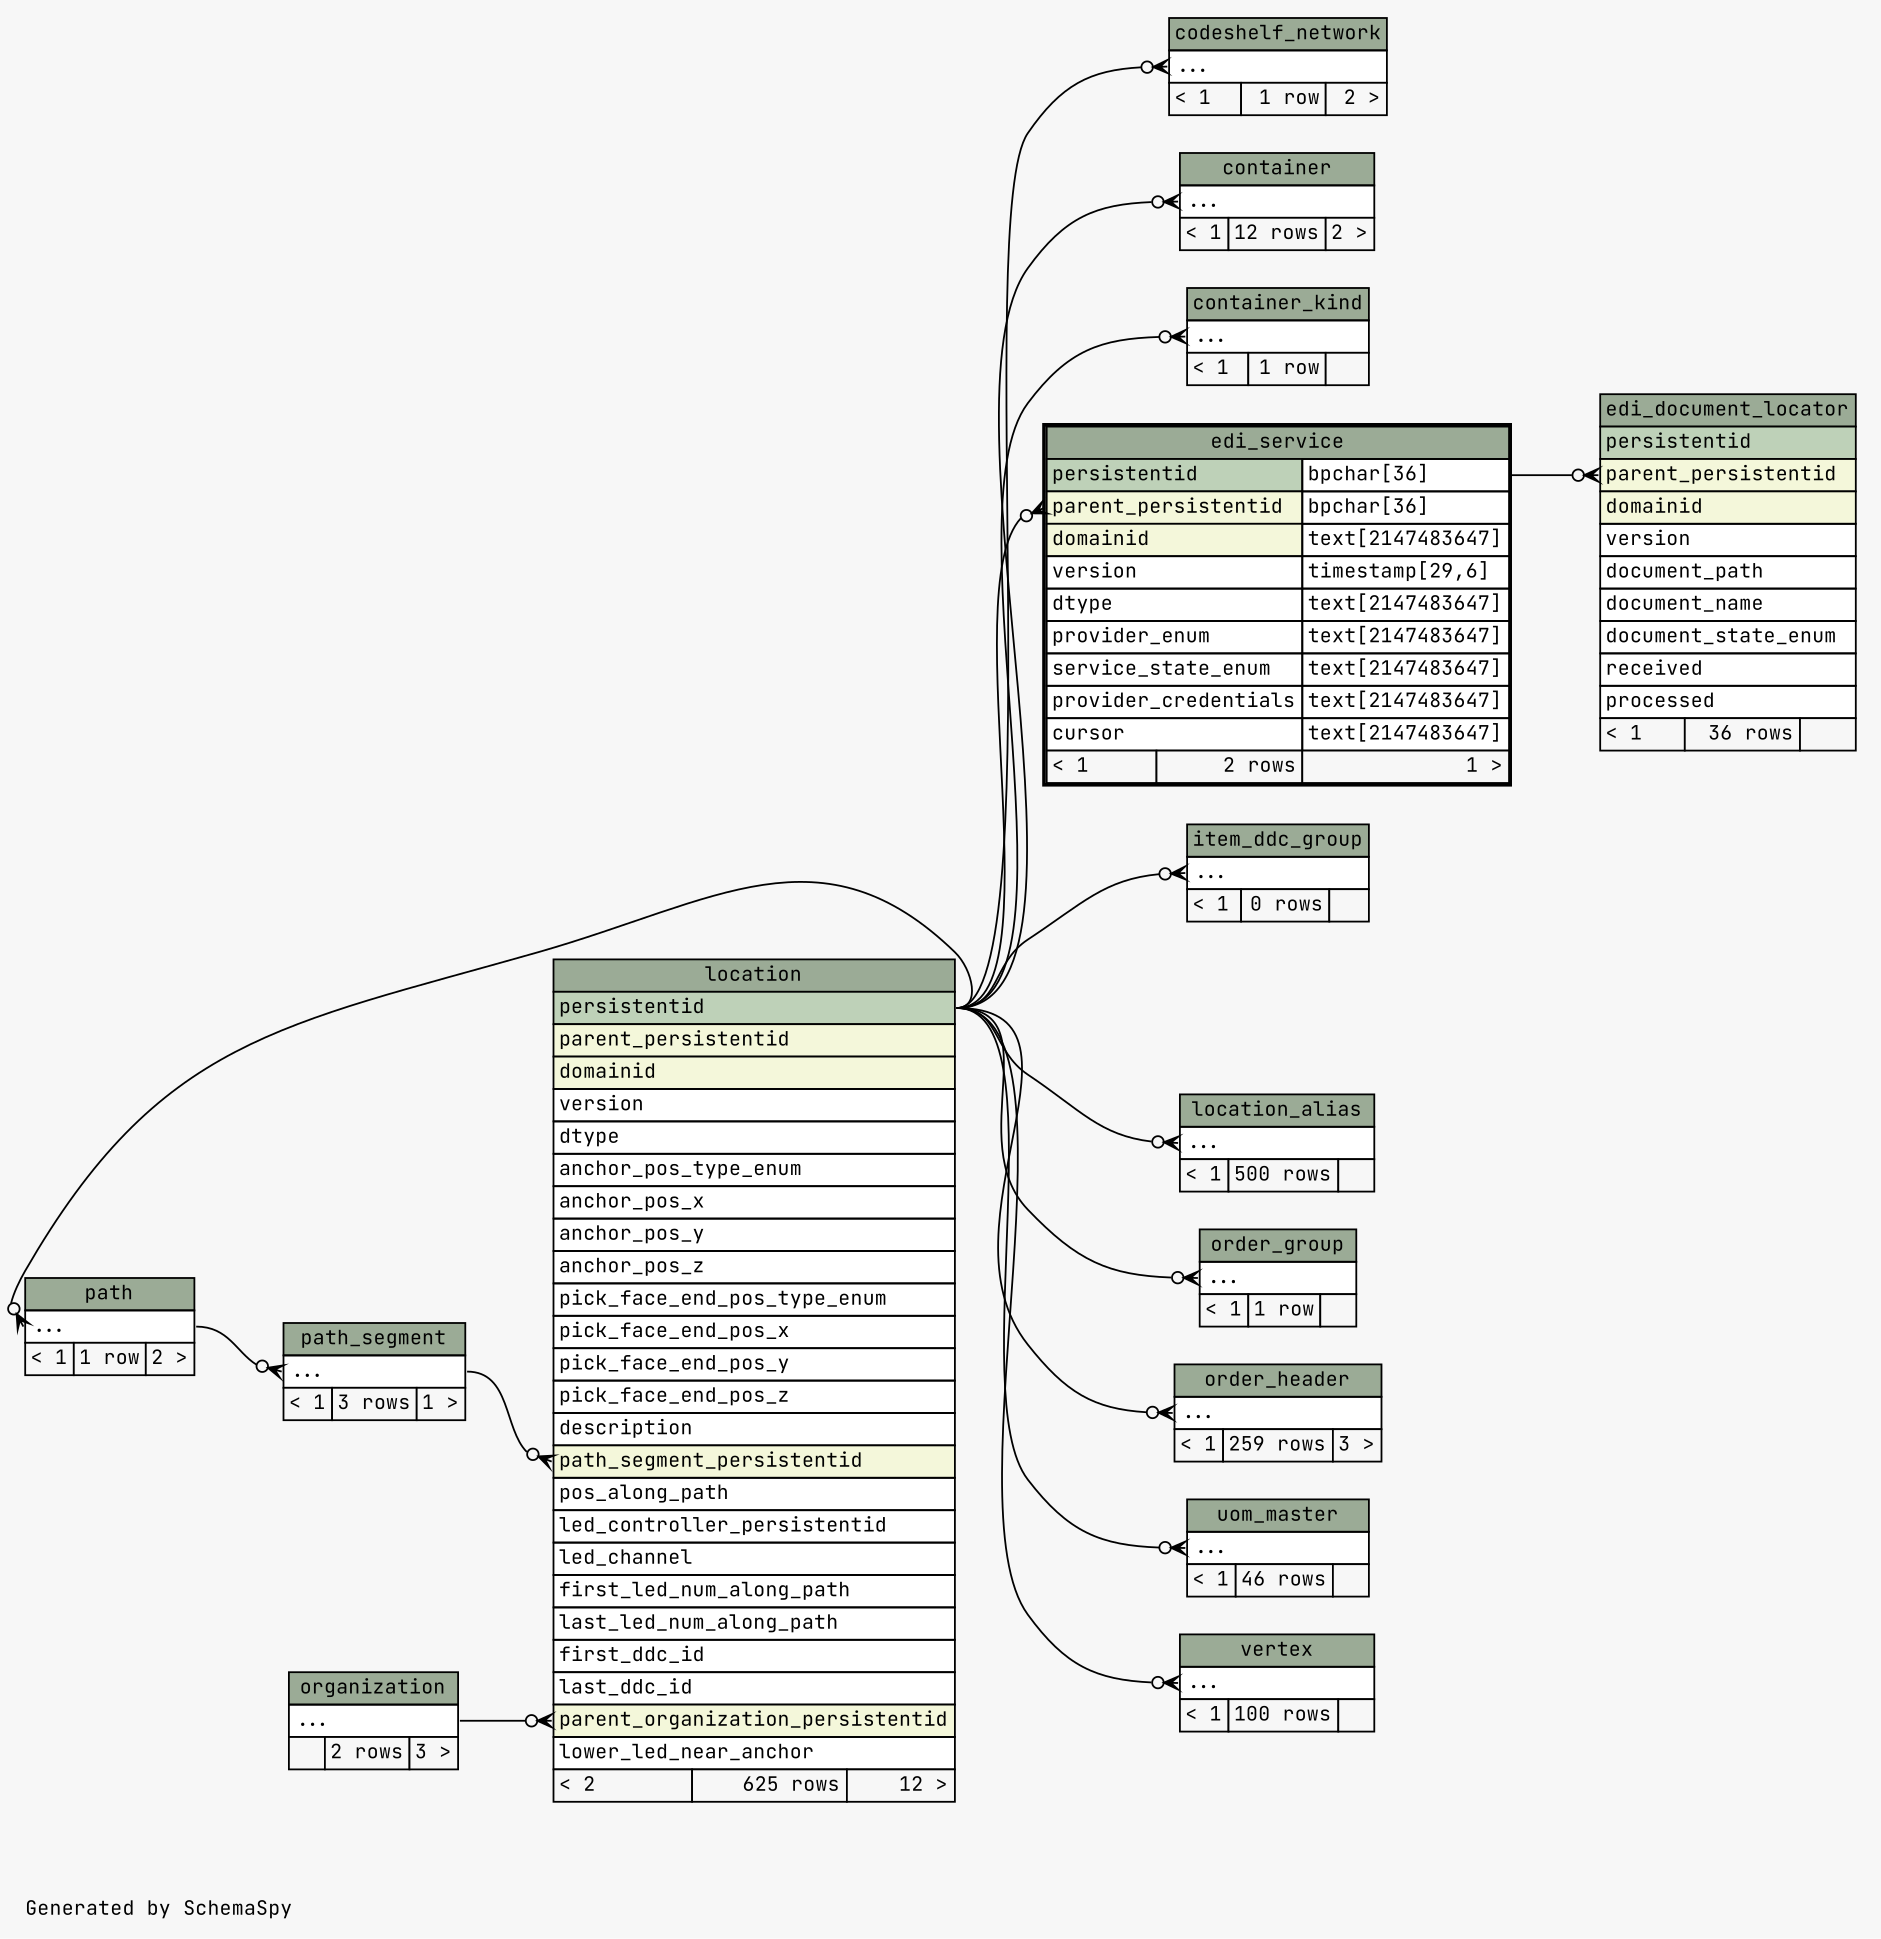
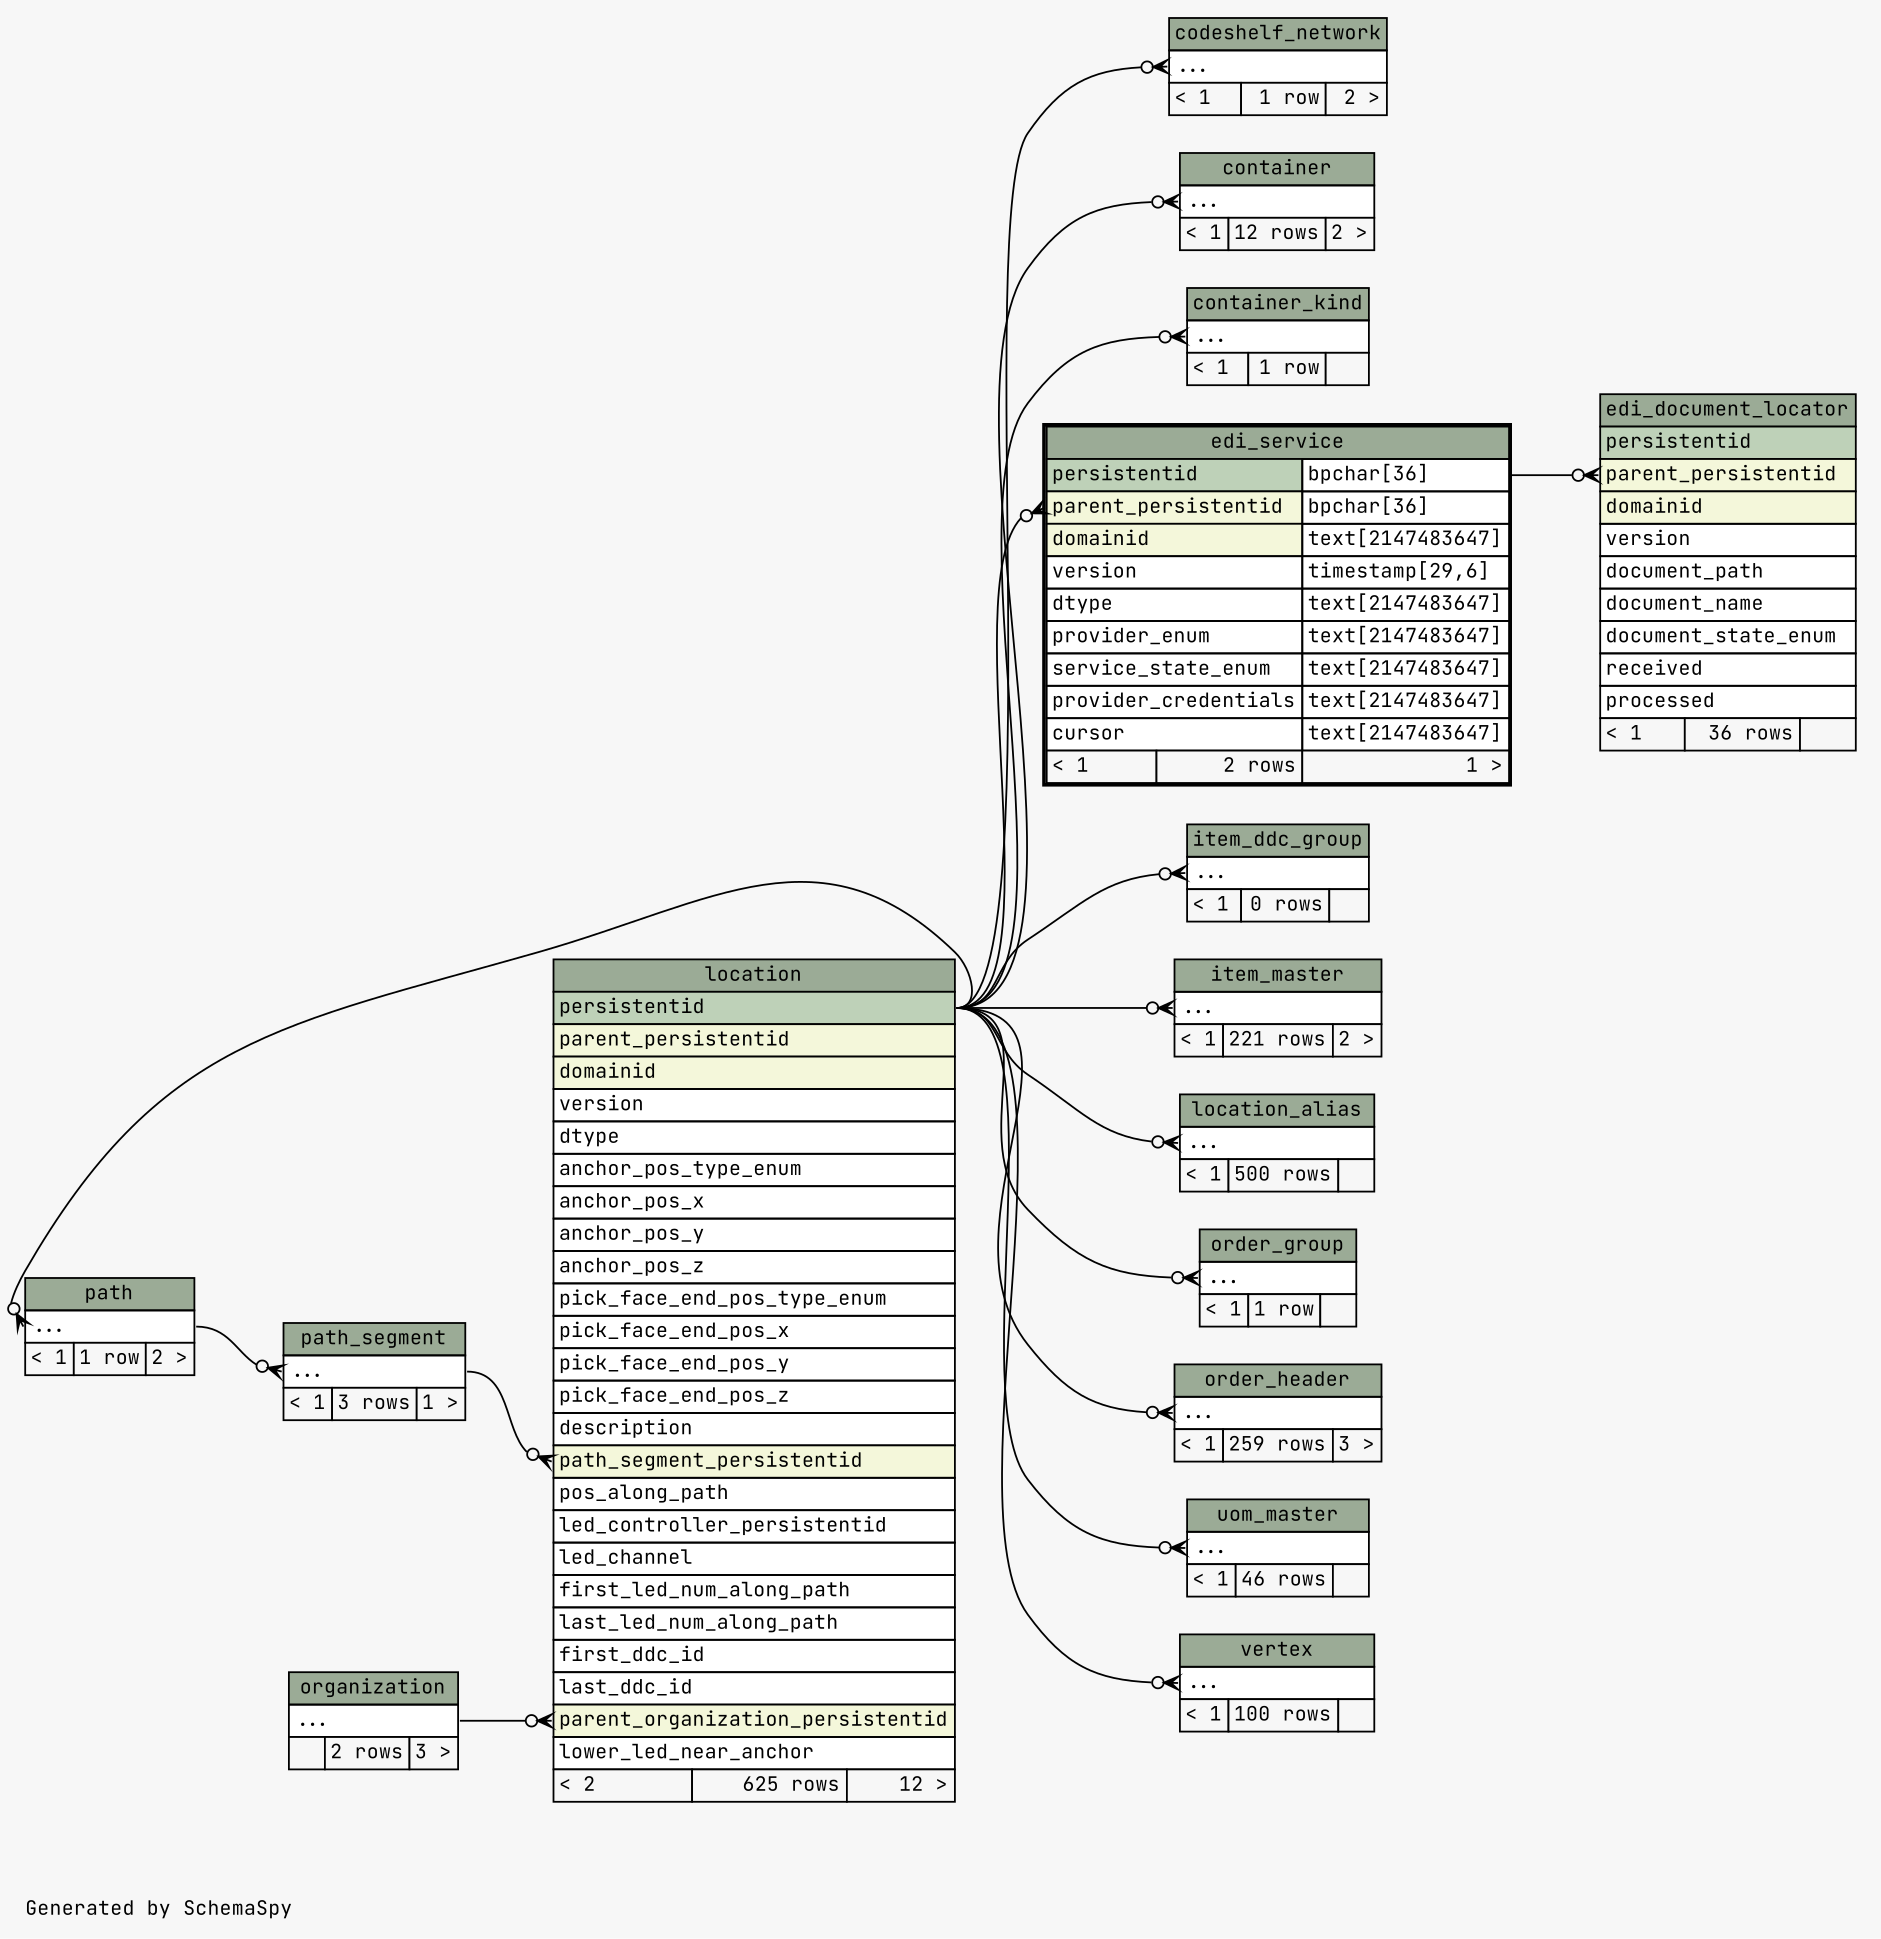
none -> (1277, 1008)
